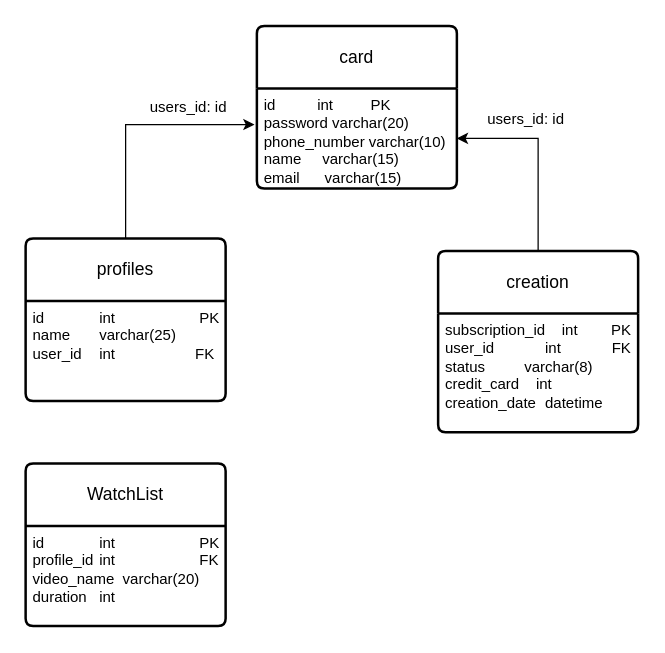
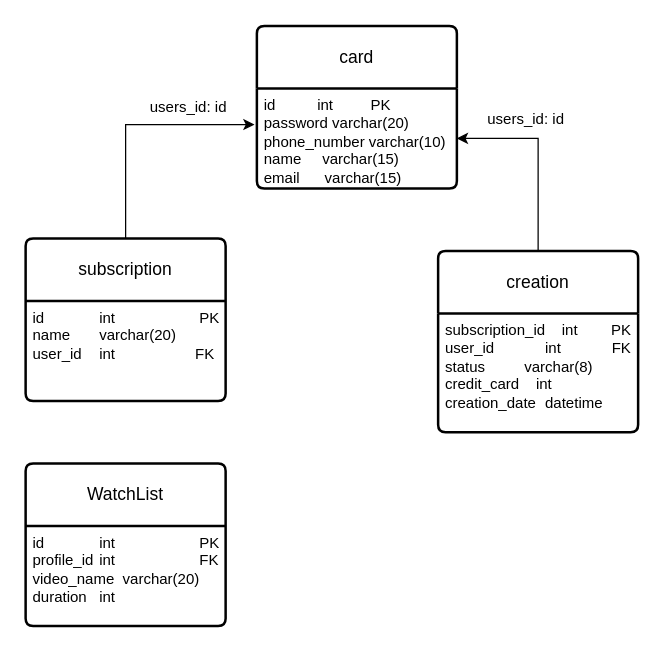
(126, 269) -> (126, 269)
(114, 336) -> (114, 336)
